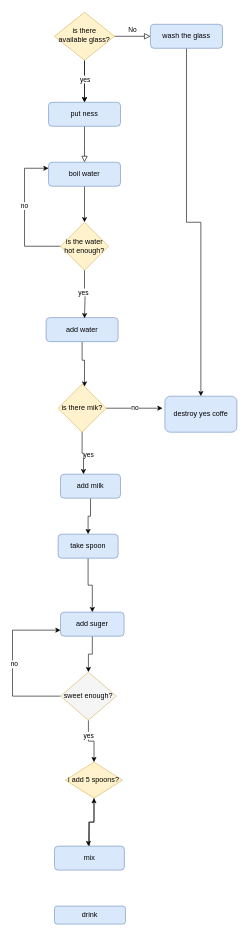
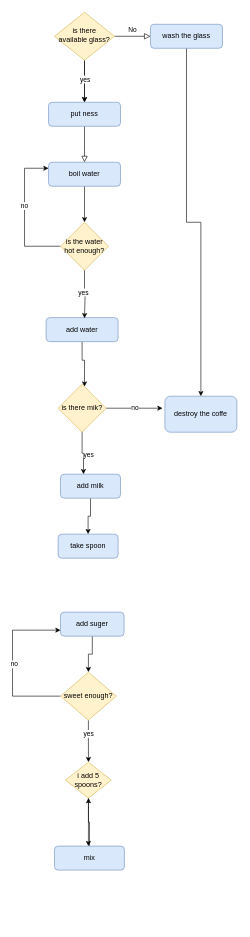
(201, 414) -> (201, 414)
(92, 606) -> none
(88, 696) -> (88, 696)
(94, 780) -> (88, 780)
(90, 915) -> none
